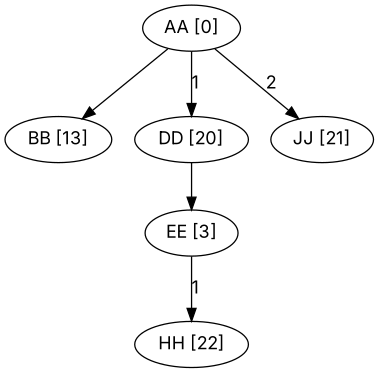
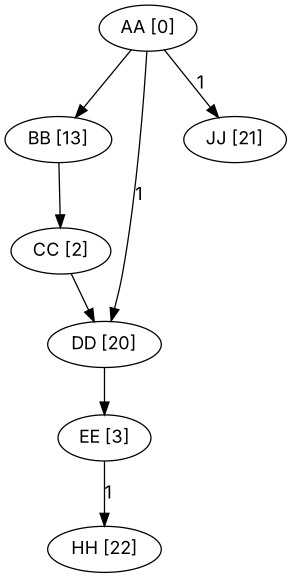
(272, 84) -> (201, 84)
none -> (61, 251)
